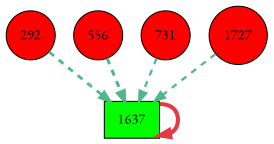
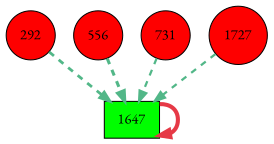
(132, 120) -> (132, 120)
